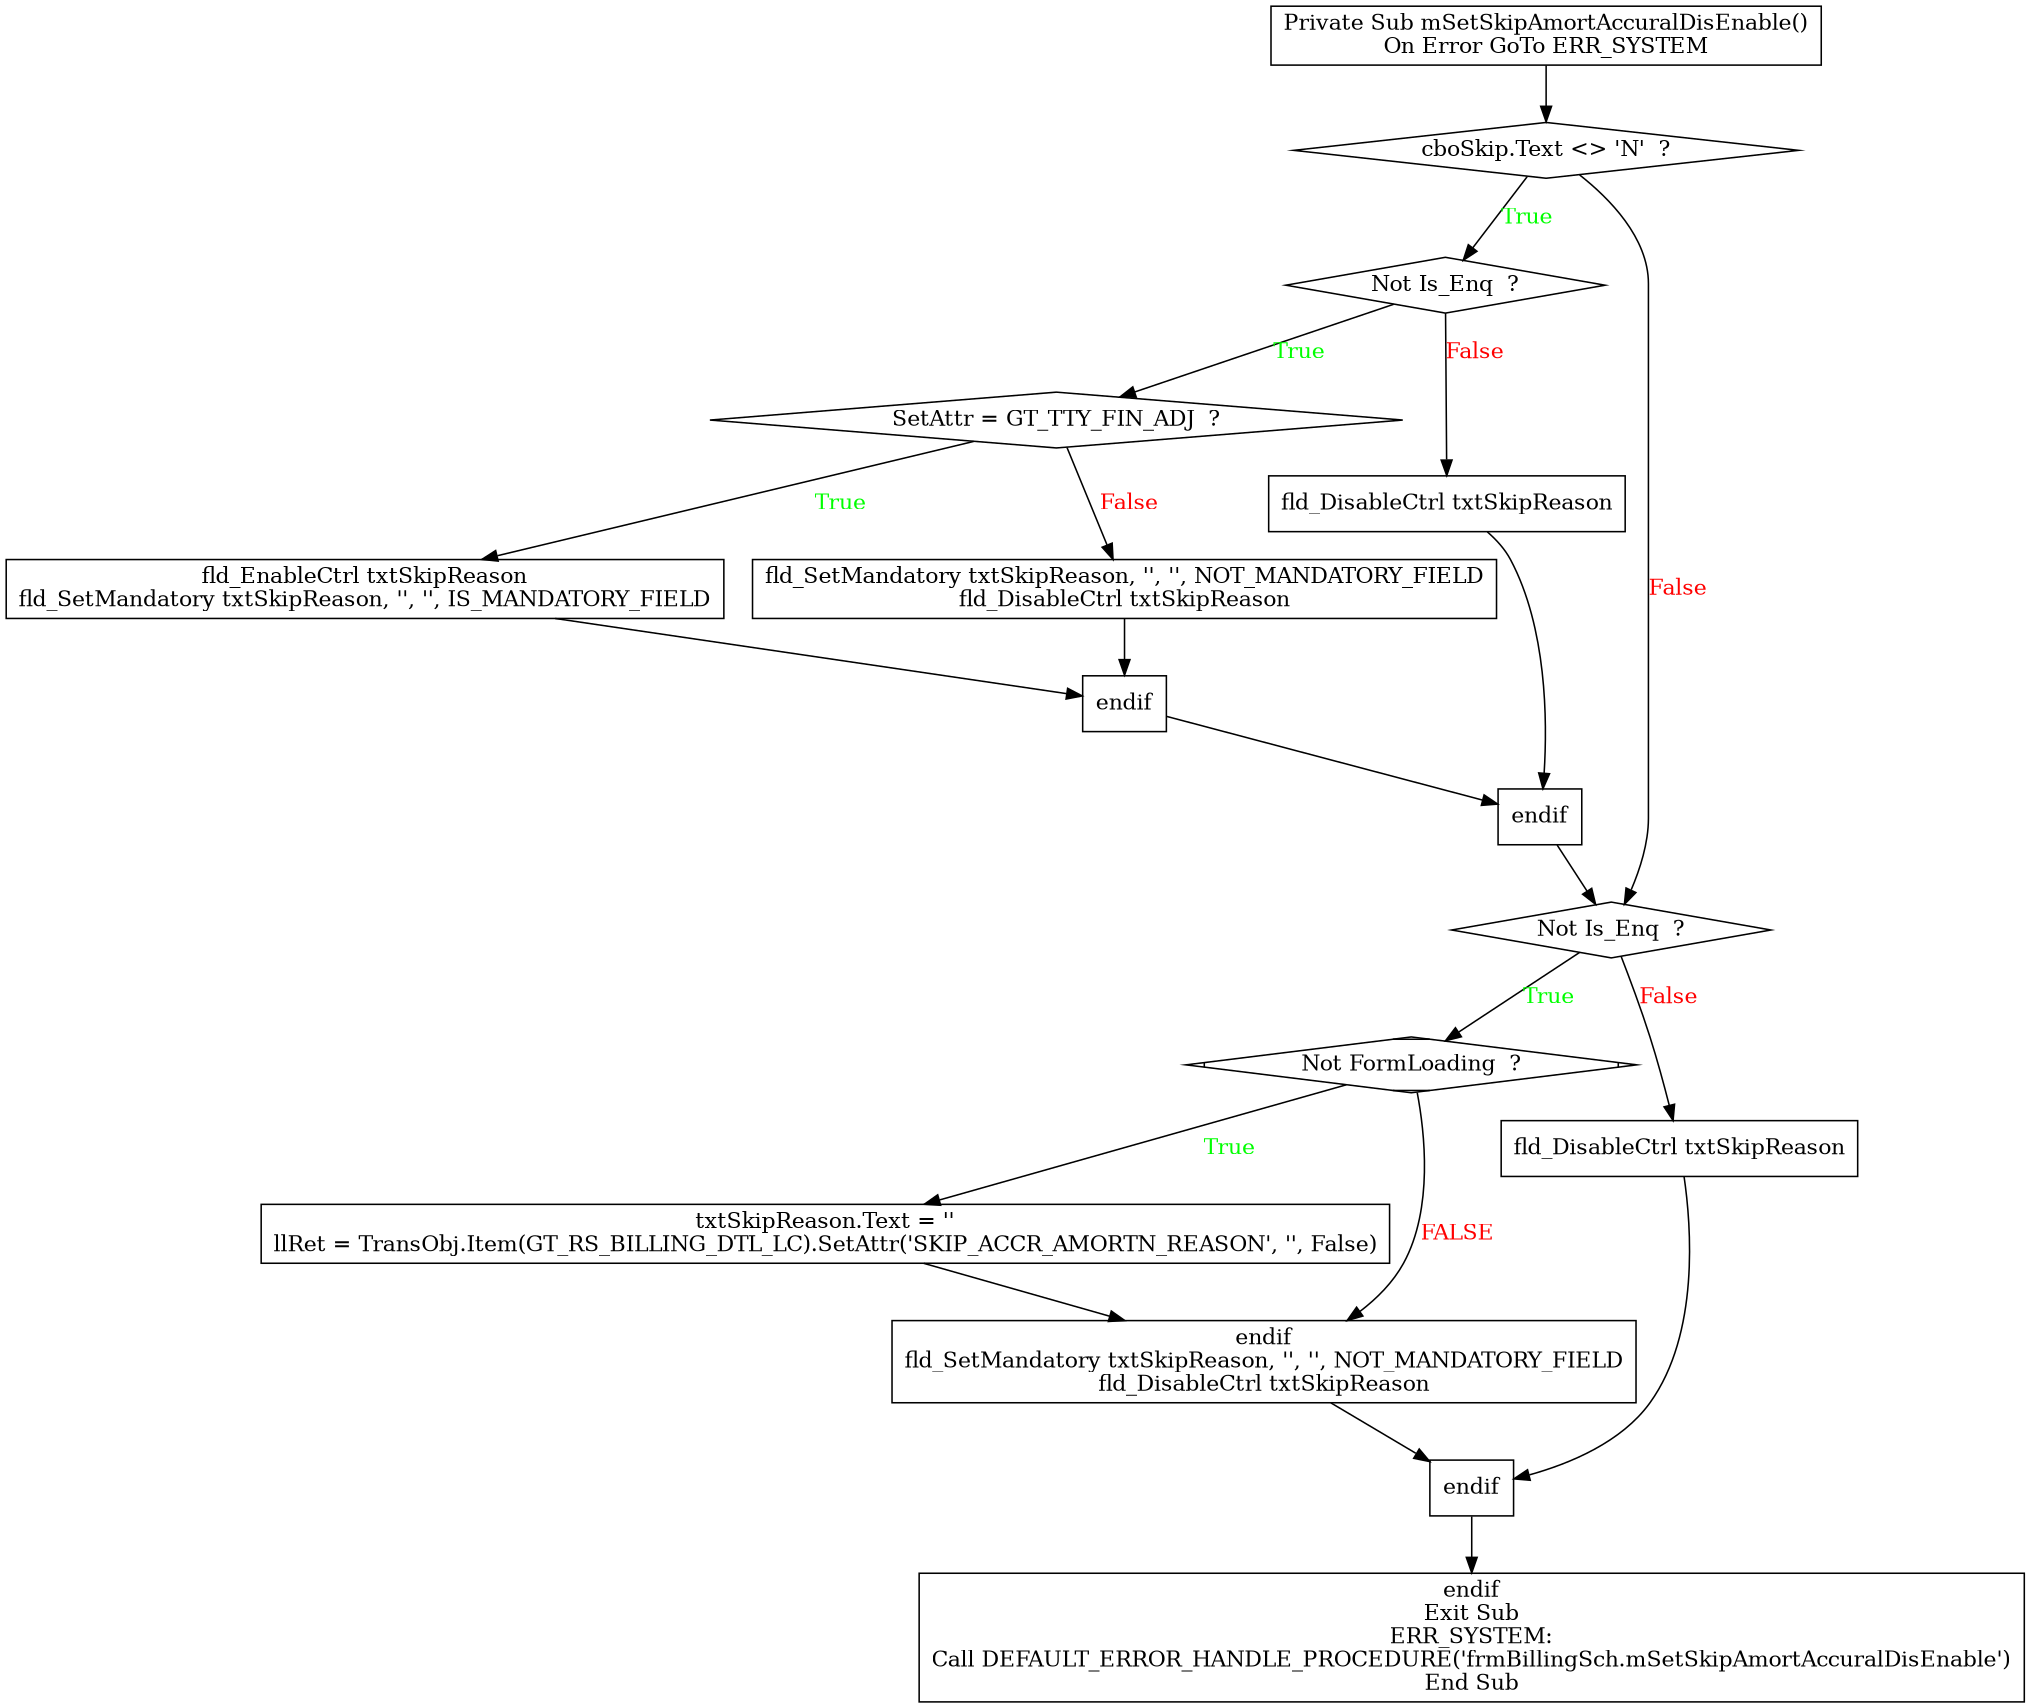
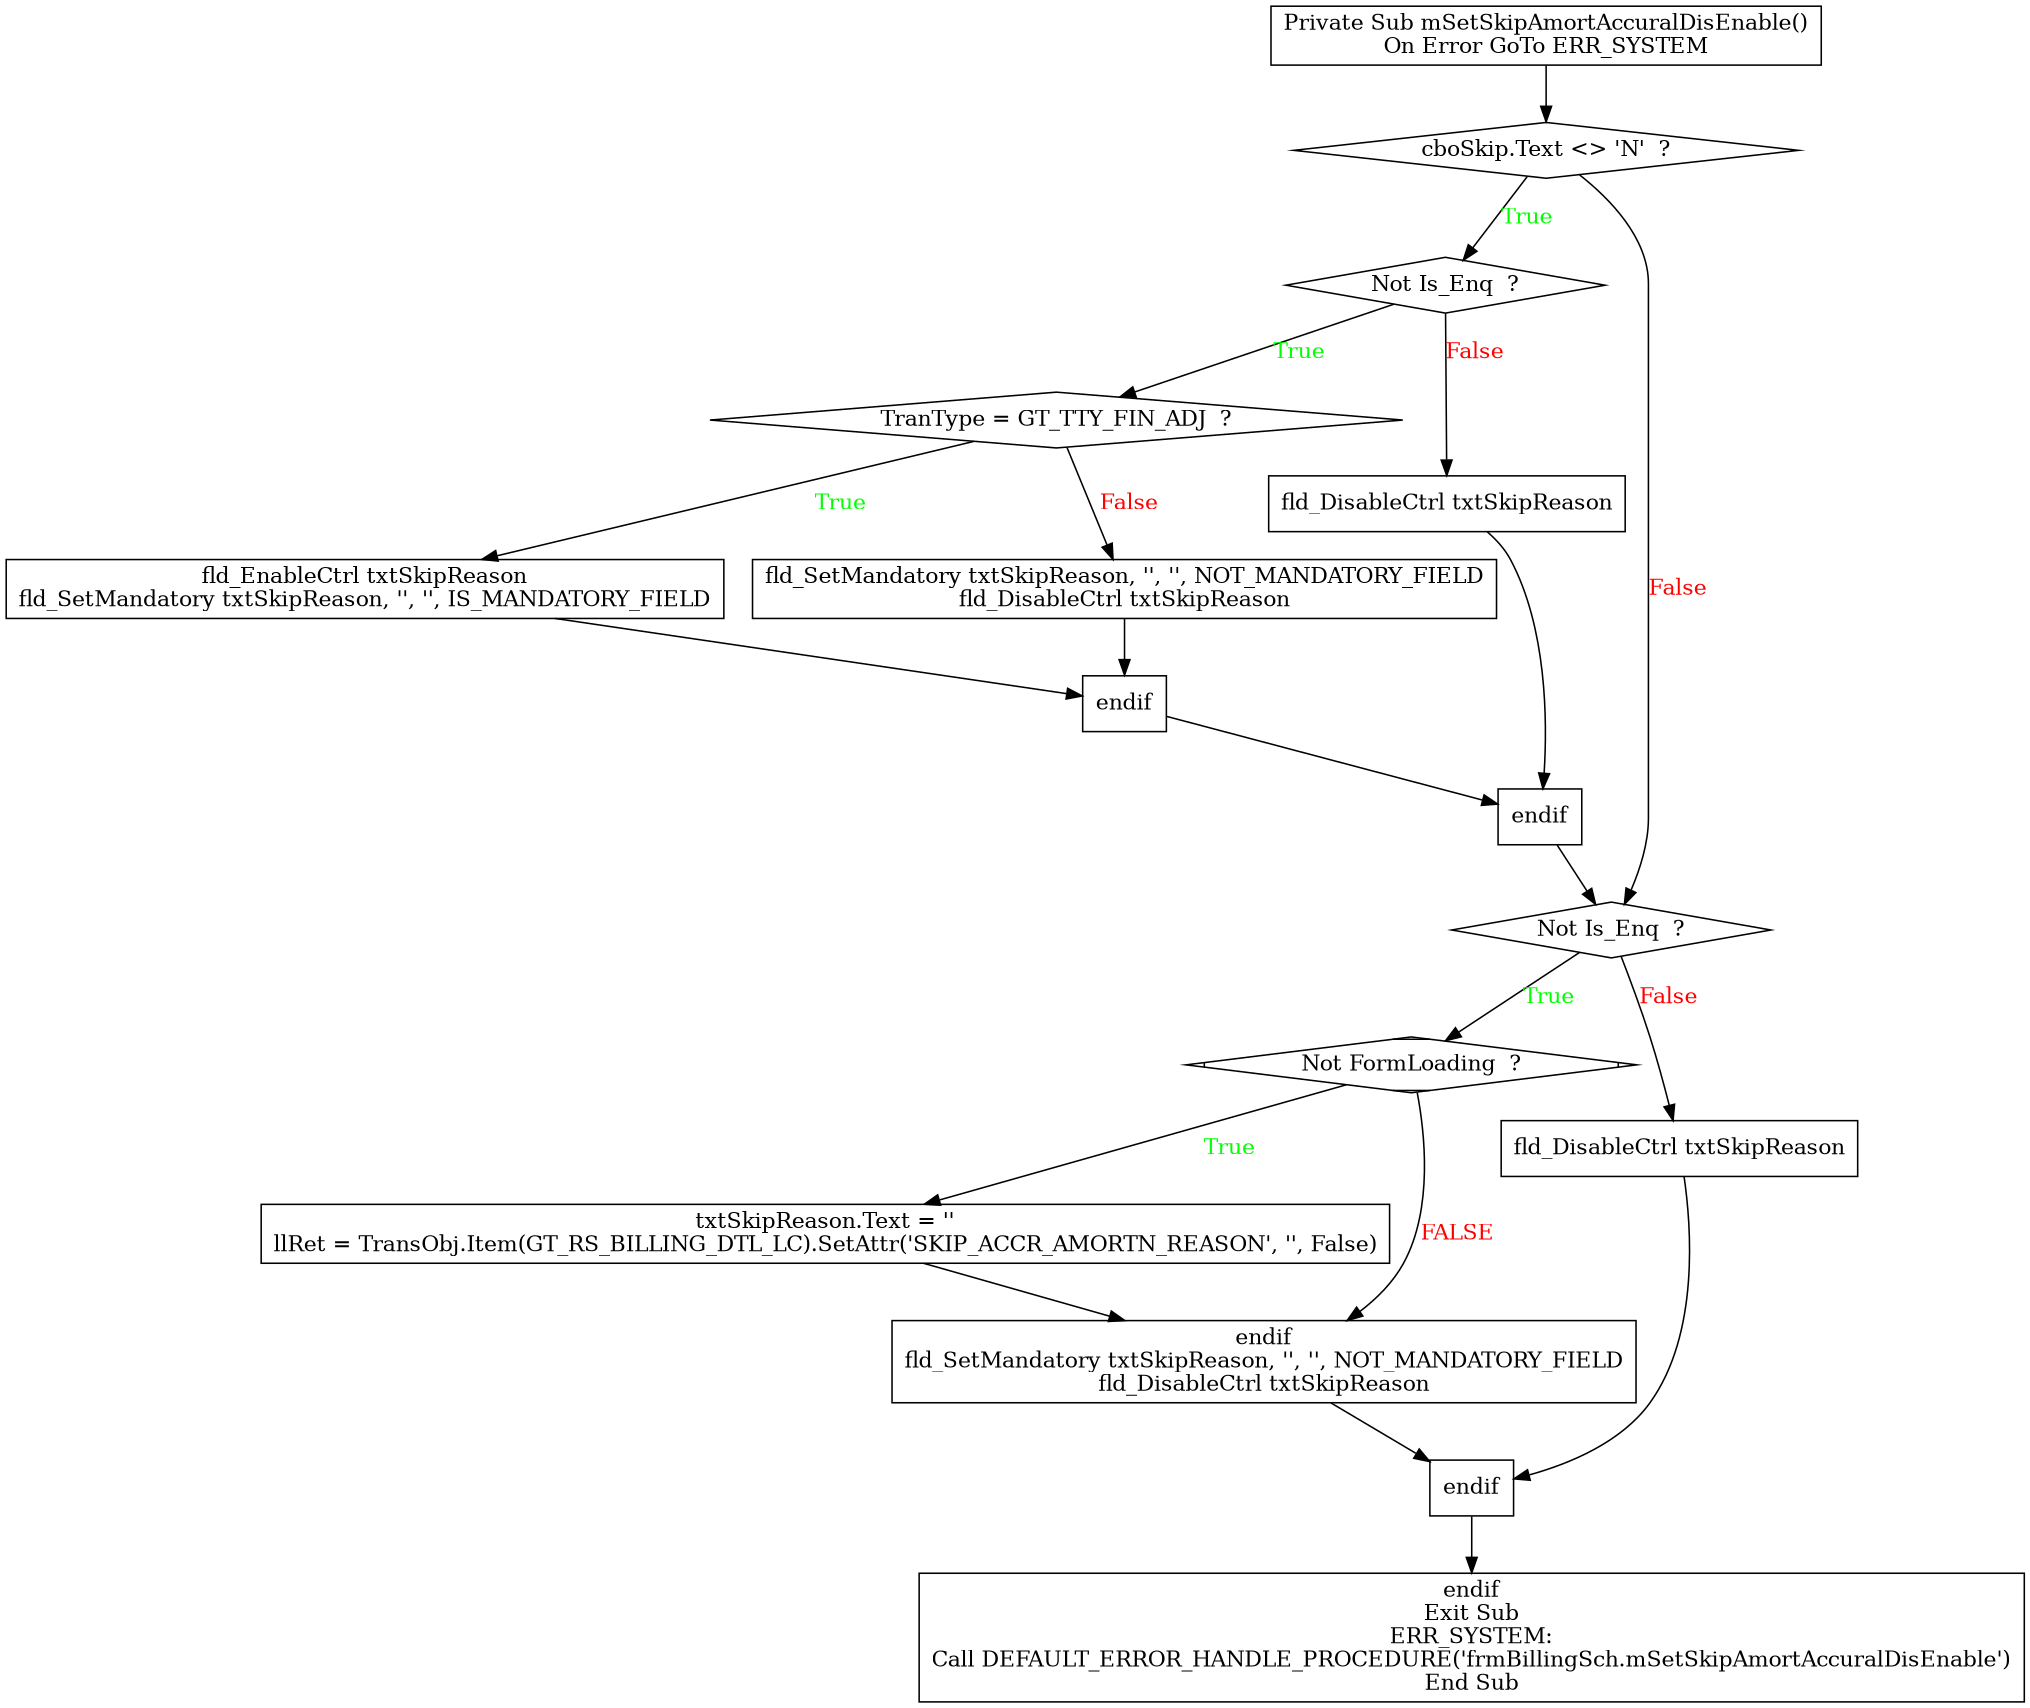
(1056, 420) -> (1056, 420)
